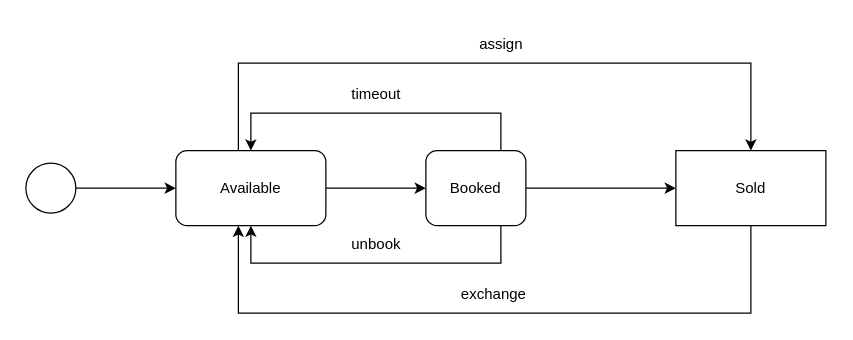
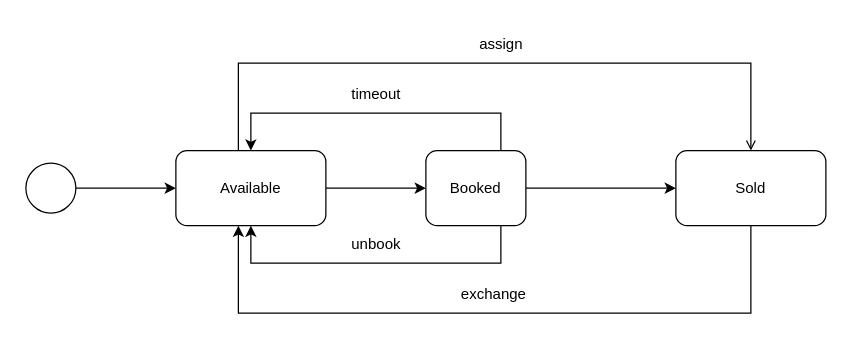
(751, 141) -> (751, 142)
(751, 188) -> (751, 188)
